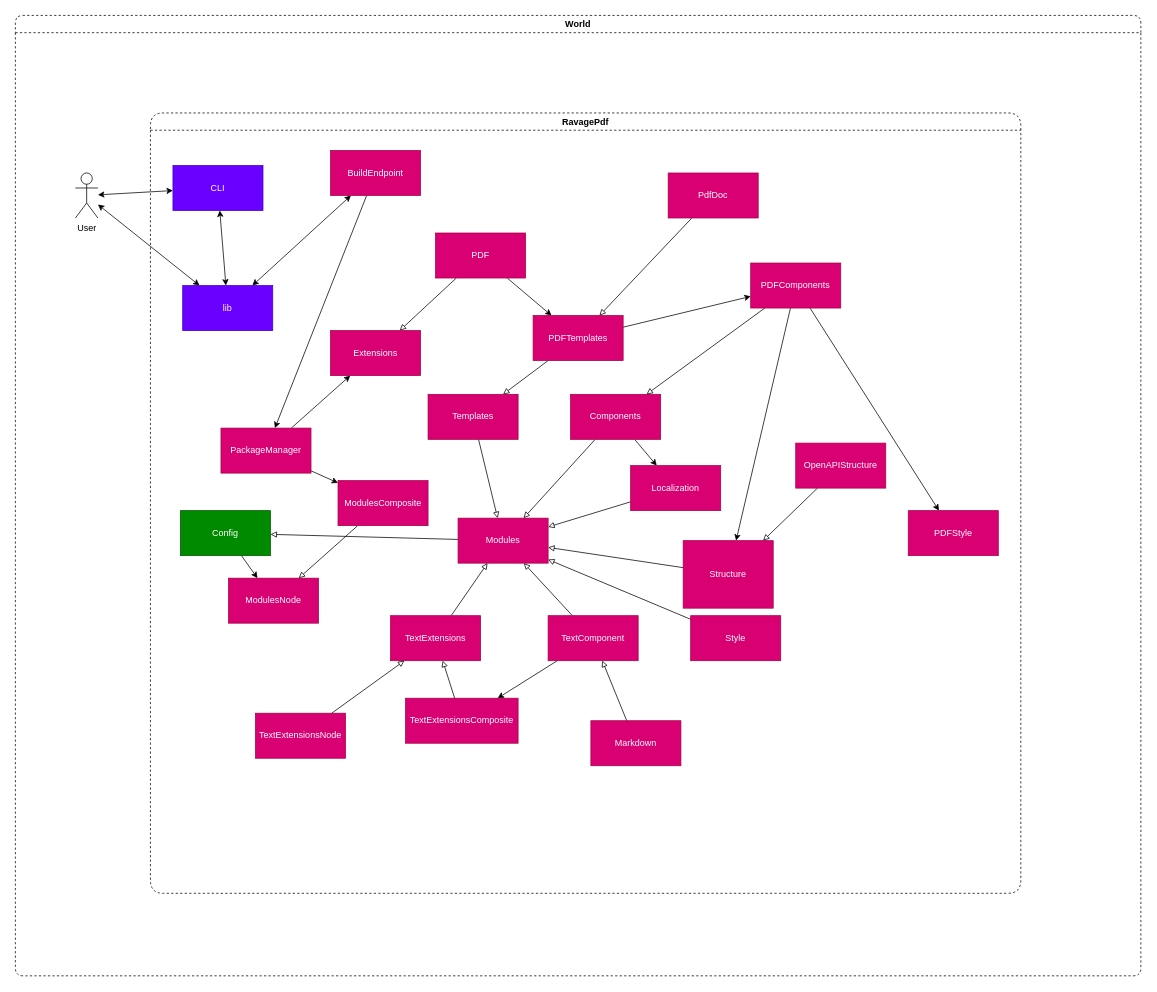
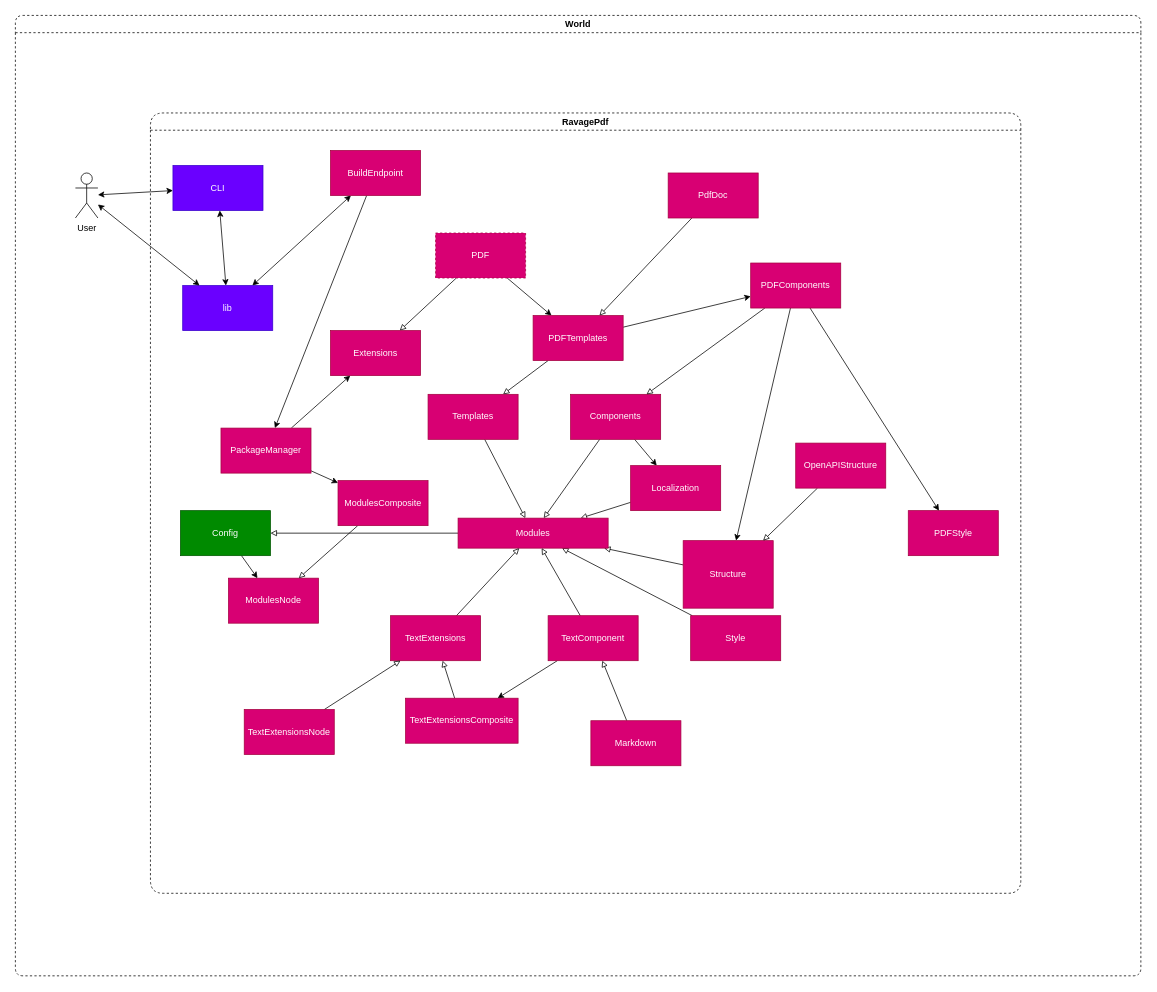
(480, 255) -> (480, 255)
(503, 540) -> (533, 533)
(300, 735) -> (289, 732)
